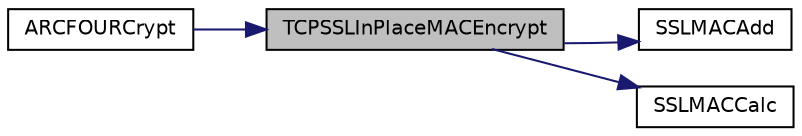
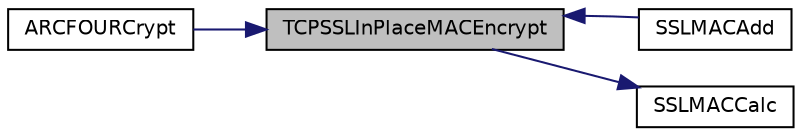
(591, 43) -> (612, 16)
